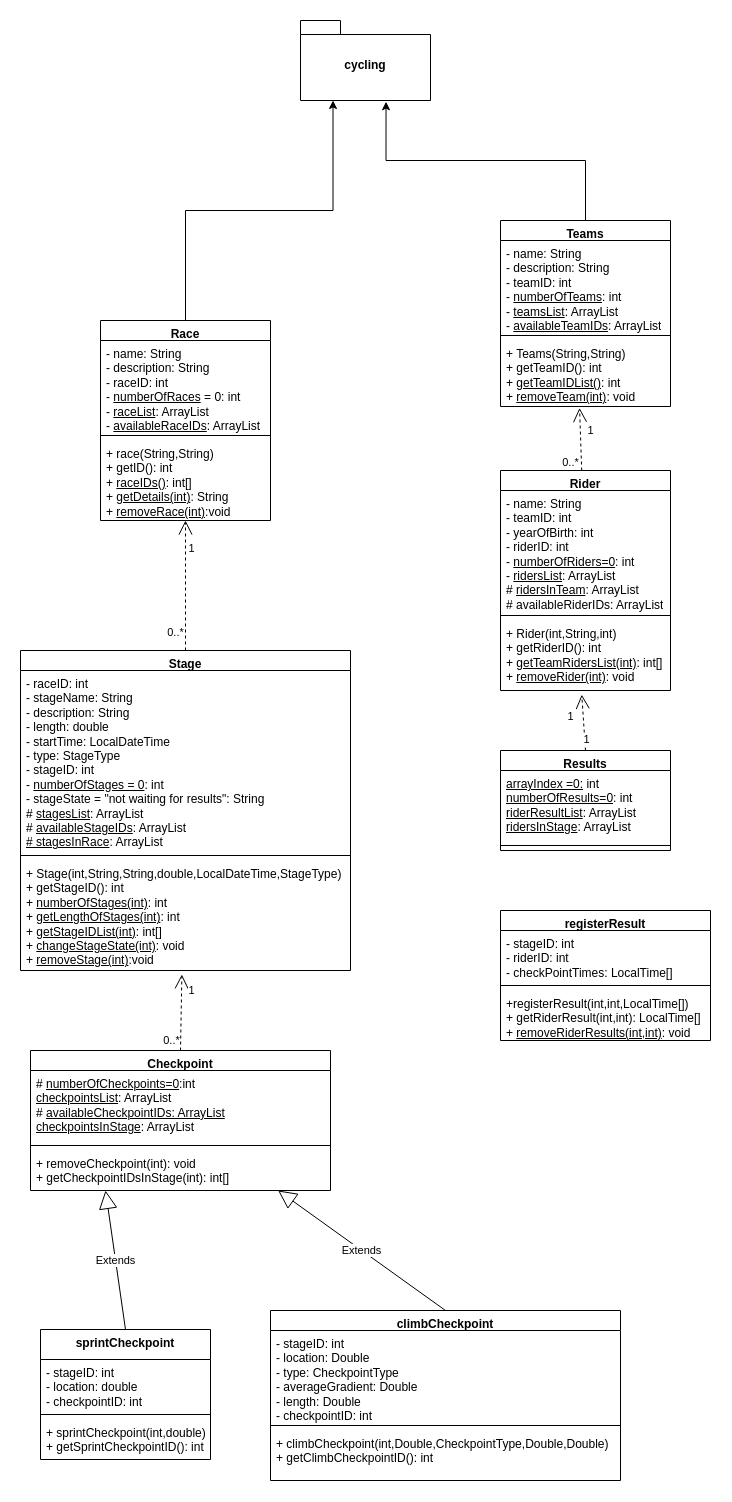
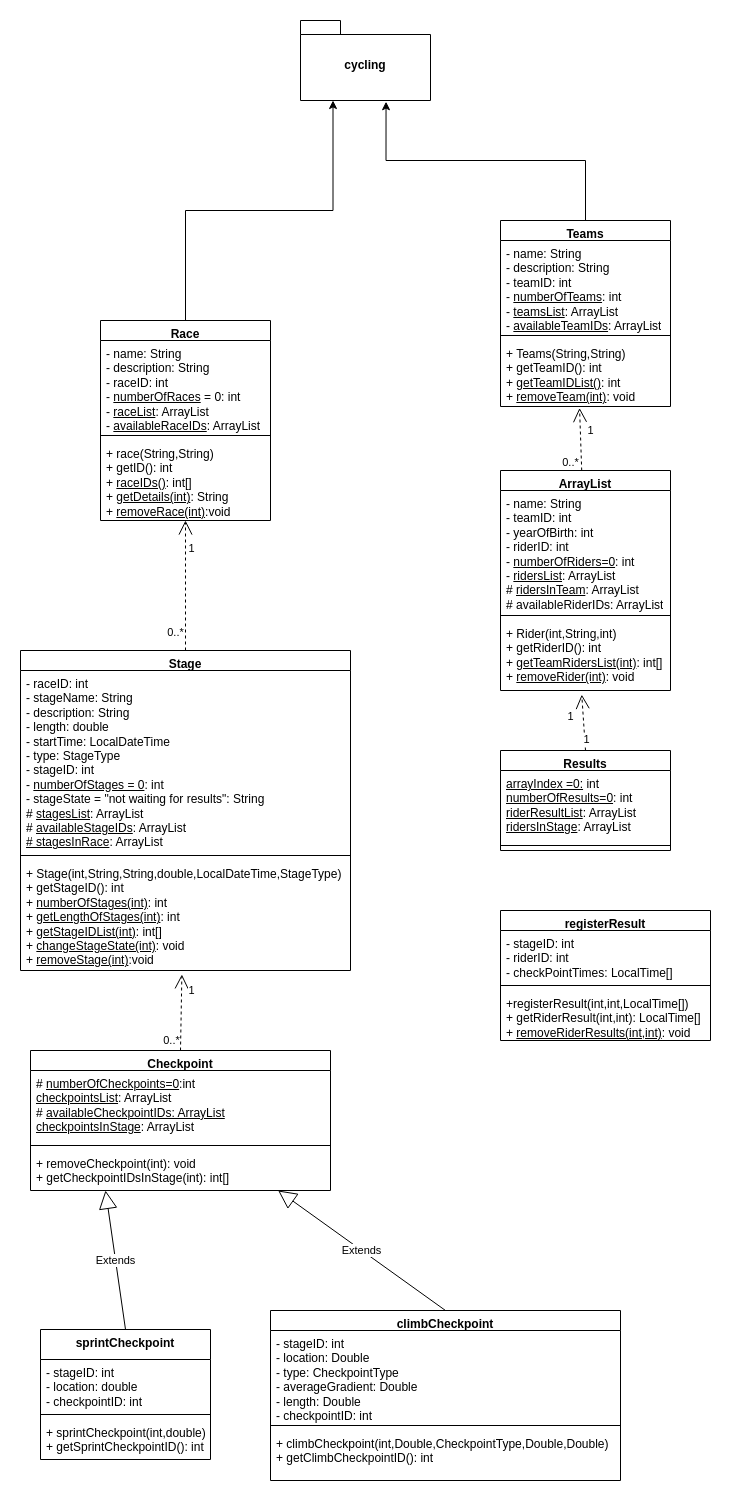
(586, 485) -> (586, 485)
